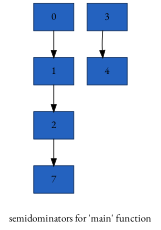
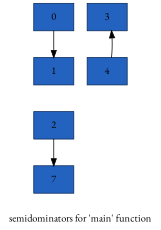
(102, 40) -> (112, 48)
(54, 95) -> none
